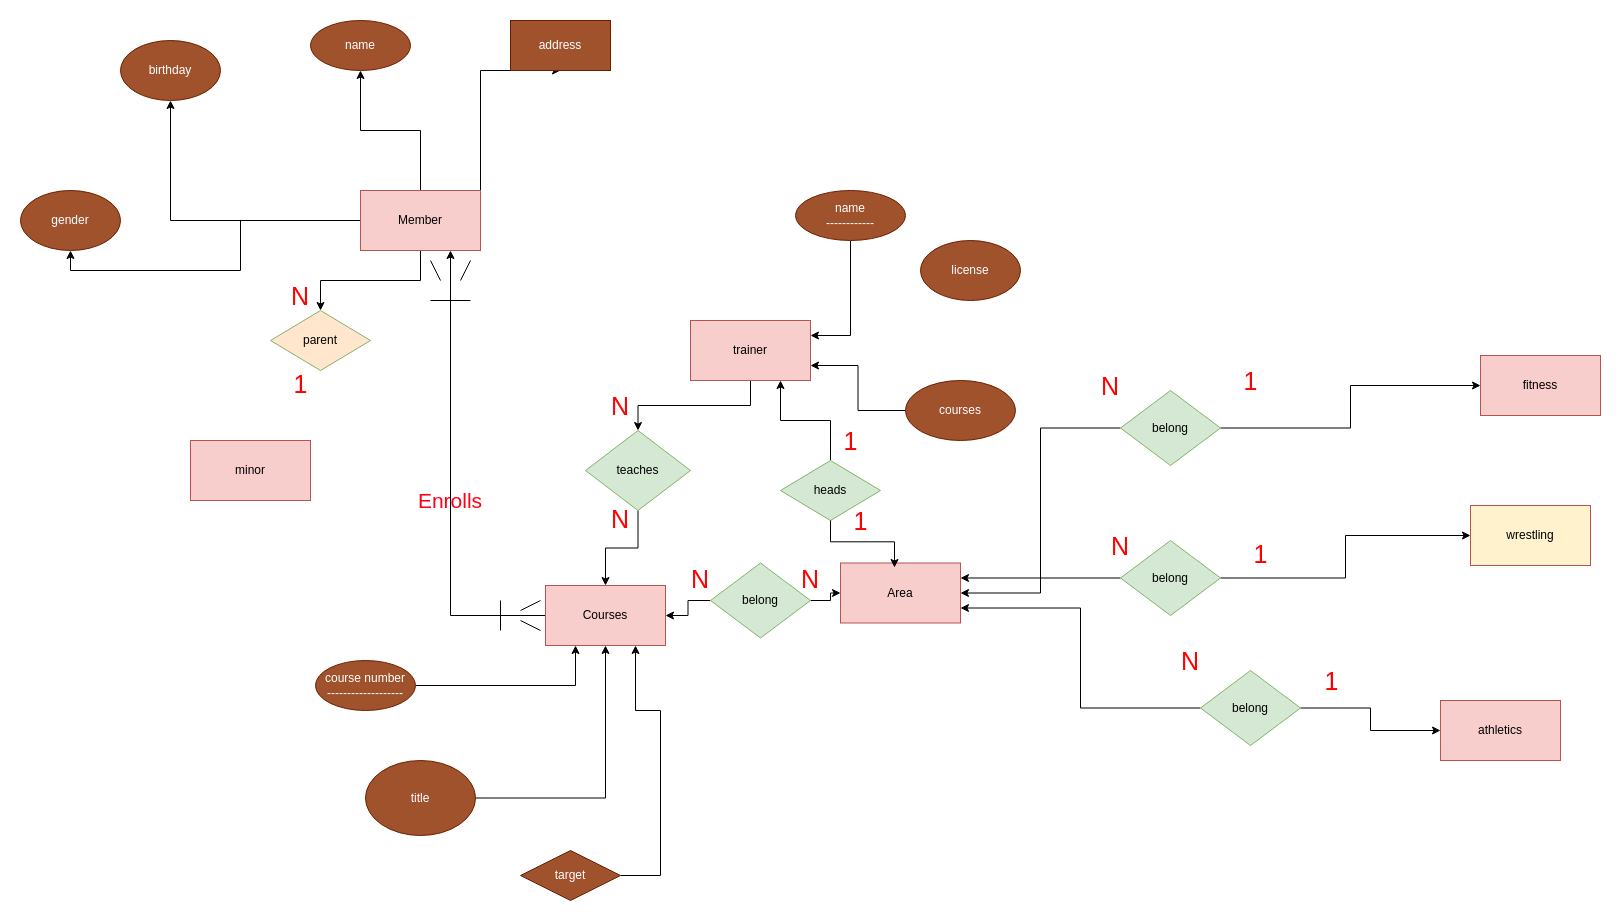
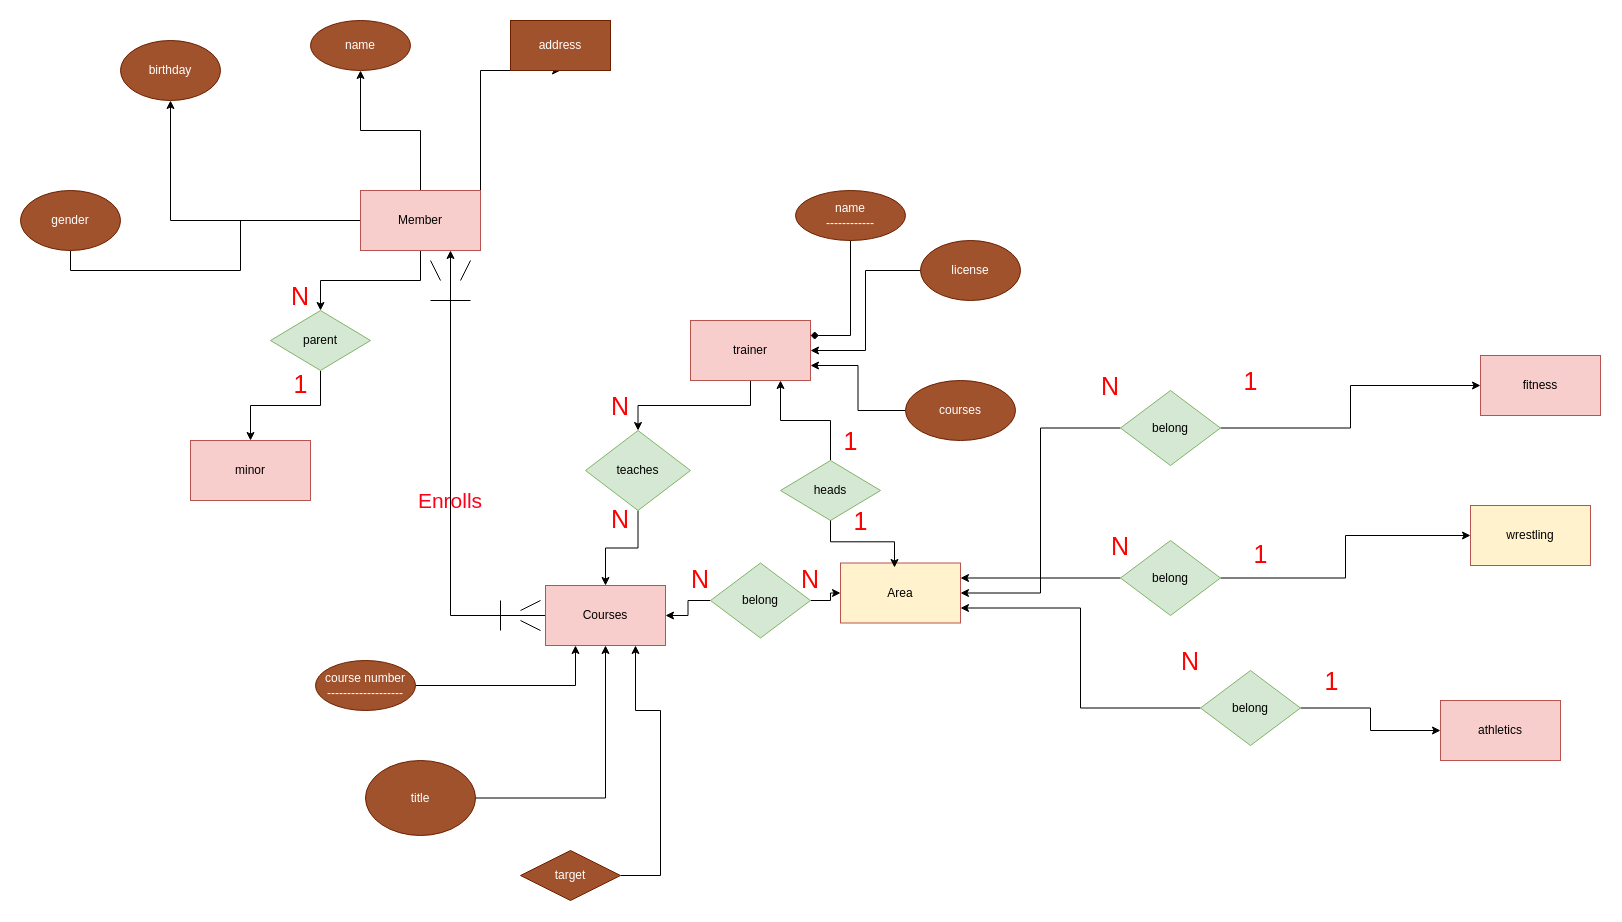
(71, 258) -> (71, 256)
none -> (866, 307)
(819, 336) -> (819, 336)
(321, 341) -> (321, 341)
none -> (290, 406)
(901, 593) -> (901, 593)
